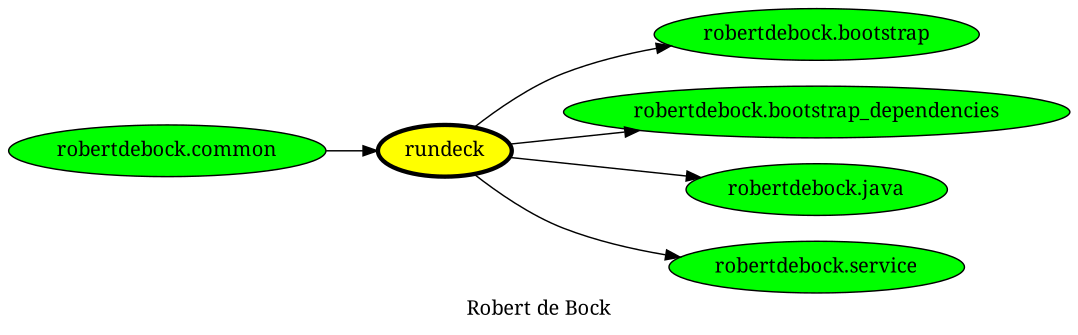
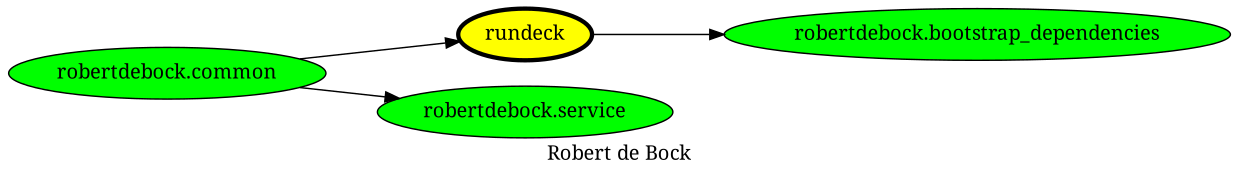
(817, 34) -> none
(817, 190) -> none
(564, 228) -> (342, 92)
